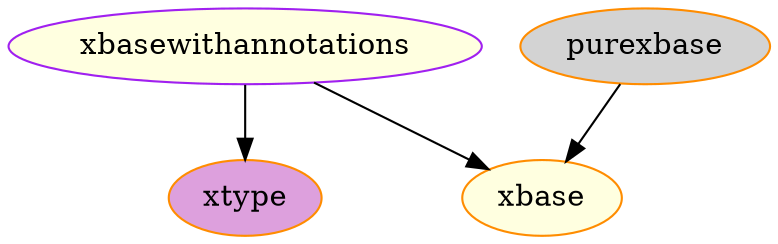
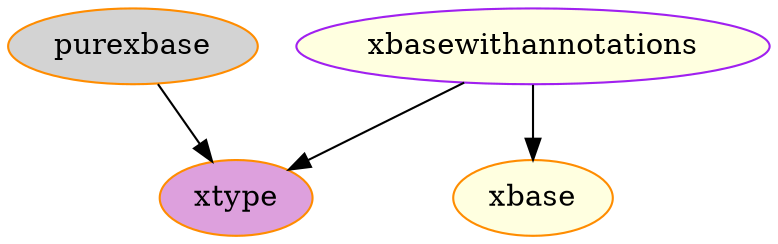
(599, 114) -> (179, 114)
